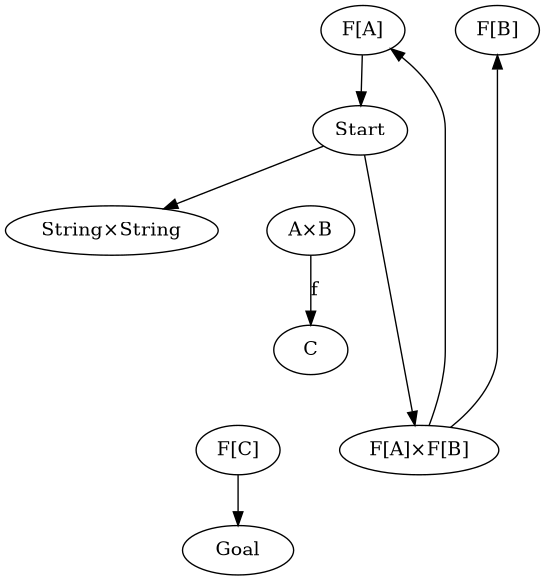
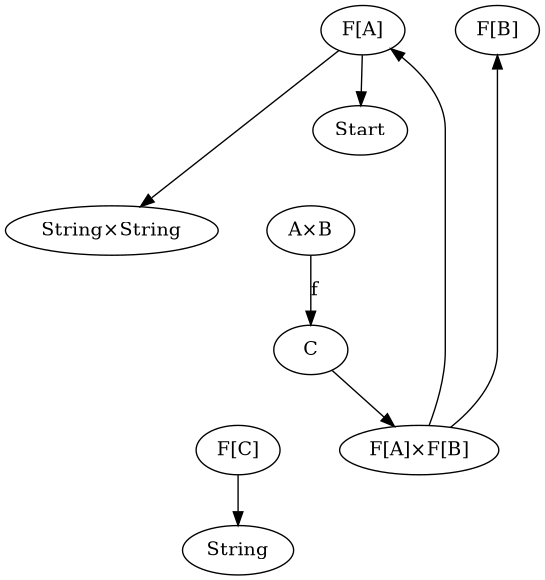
(250, 175) -> (245, 124)
(388, 283) -> (358, 394)
(238, 550) -> (238, 550)
